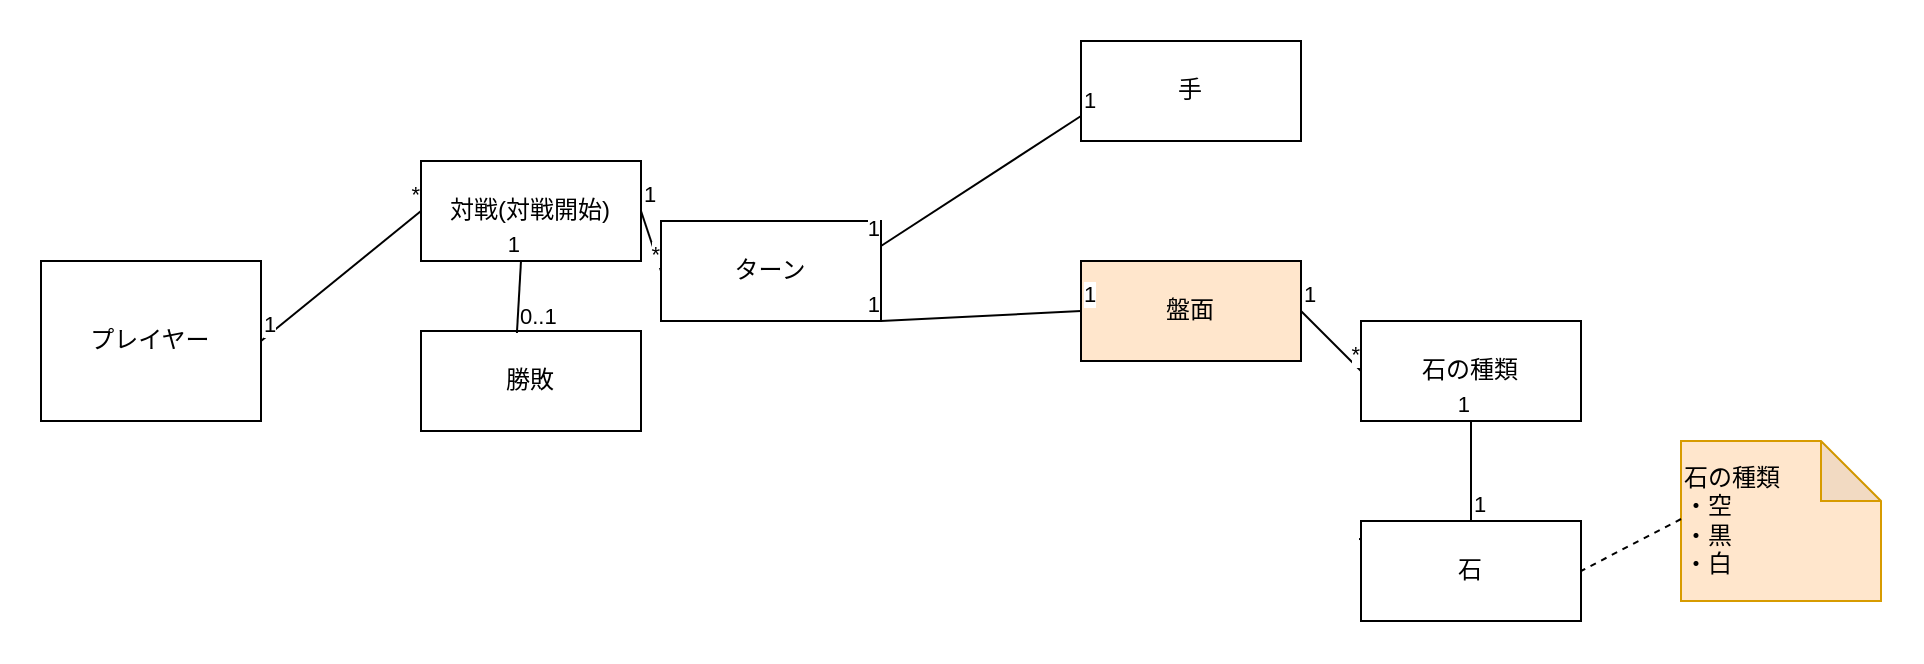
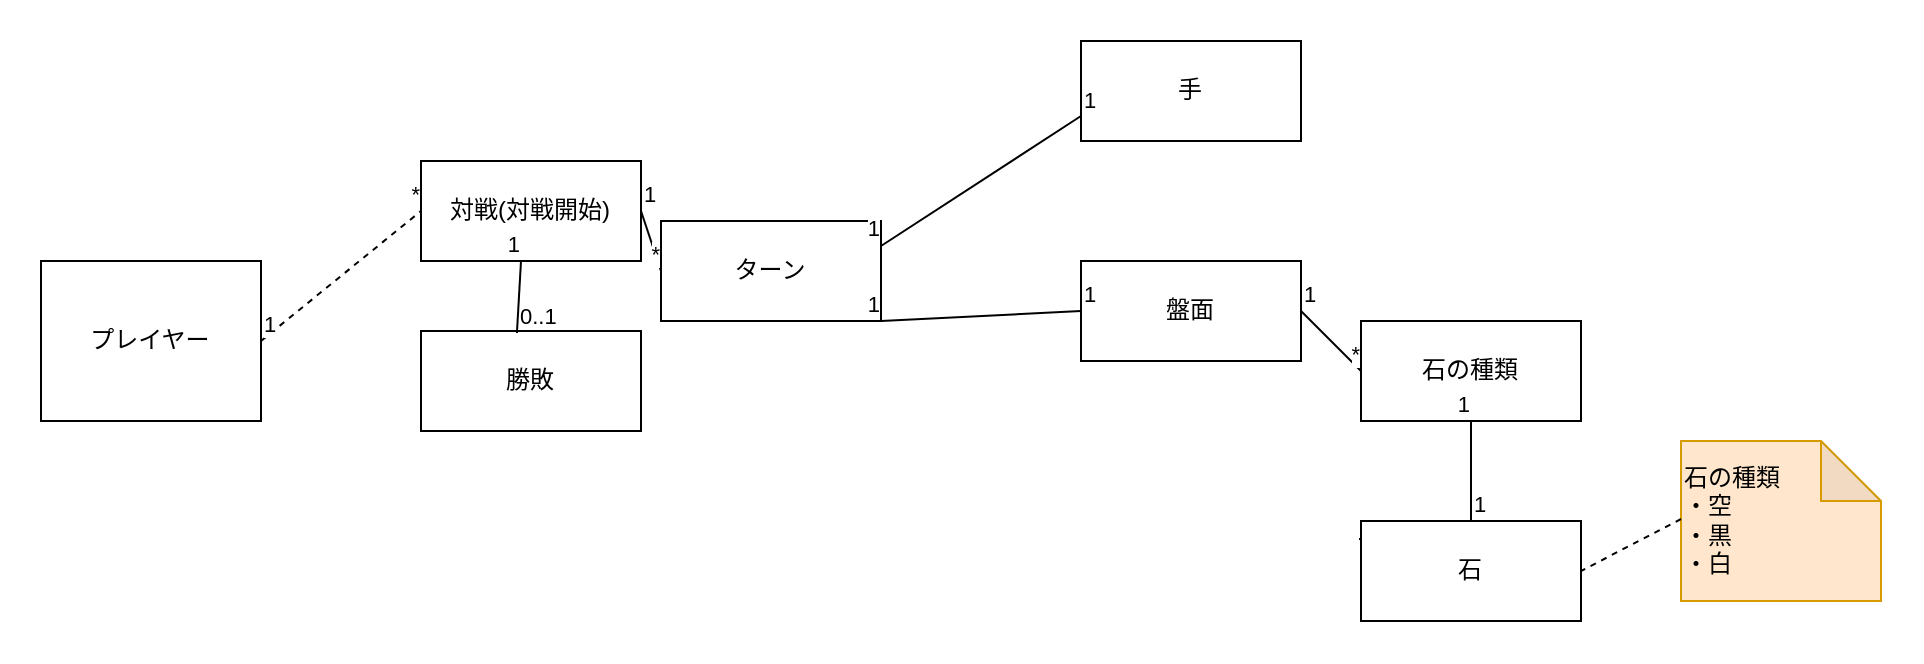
(346, 272) -> (346, 272)
(1191, 311) -> (1191, 311)
